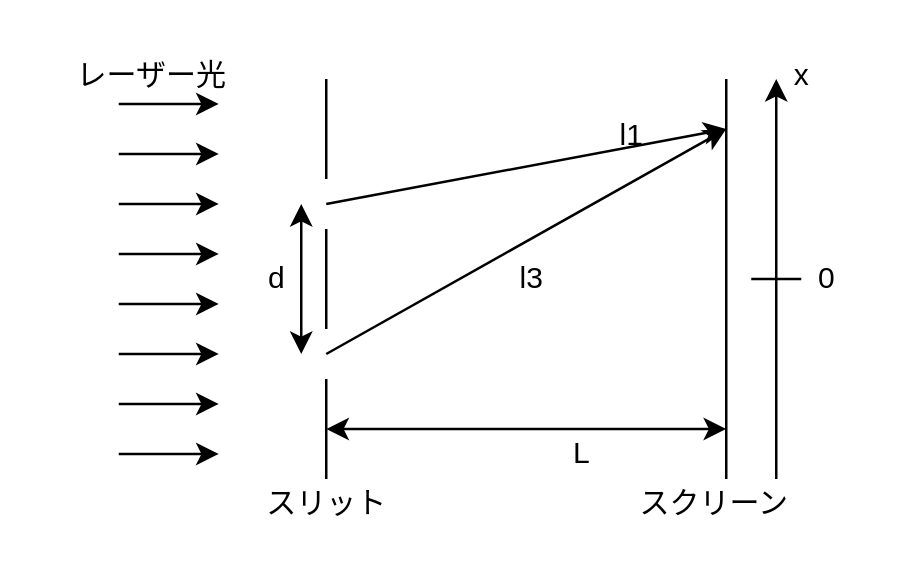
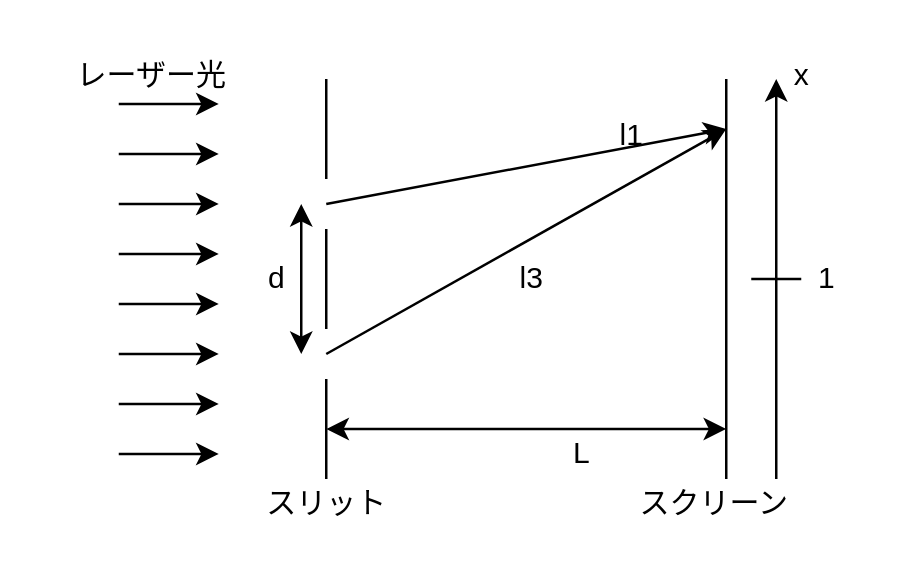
(828, 279) -> (828, 279)
